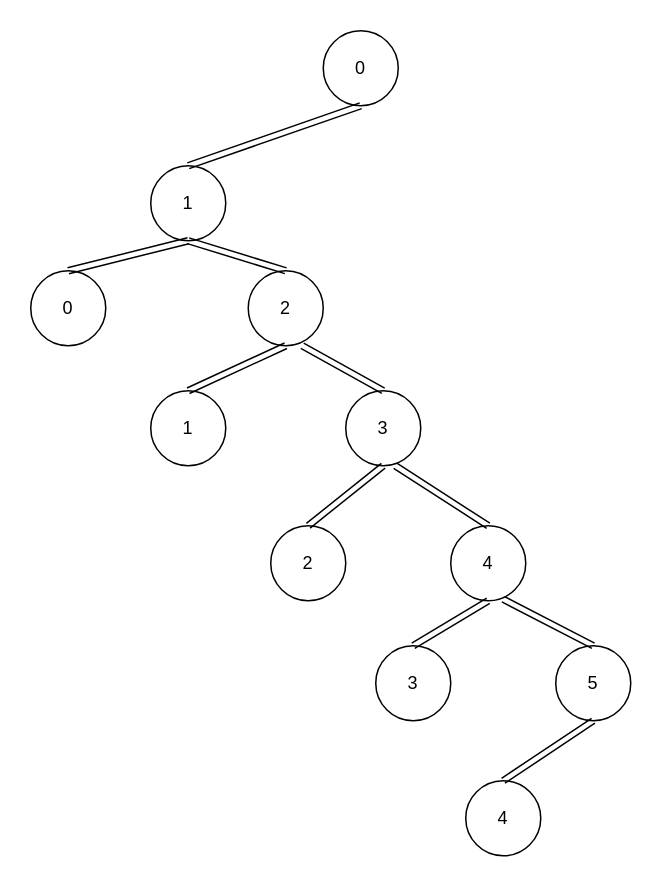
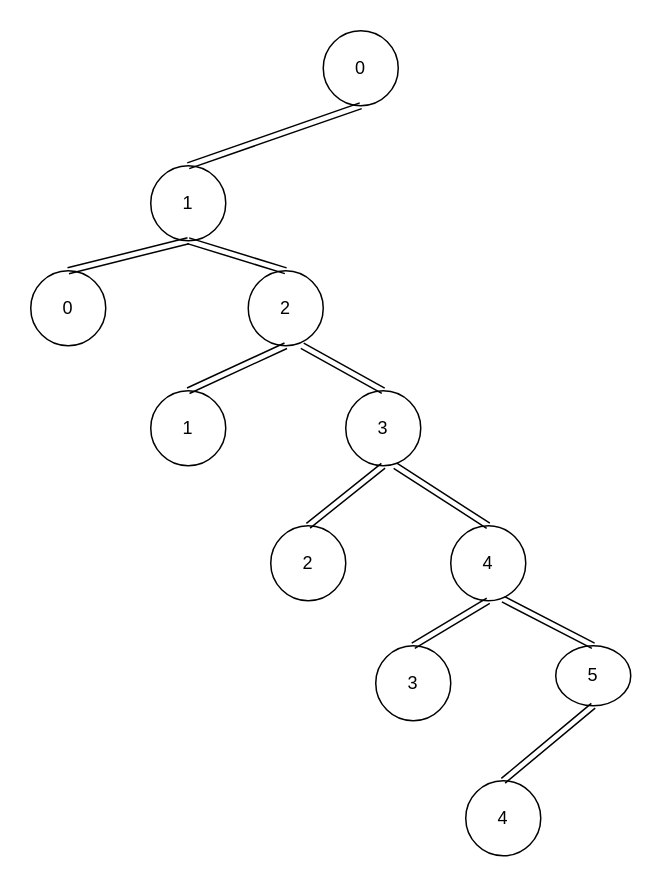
(593, 683) -> (593, 676)
